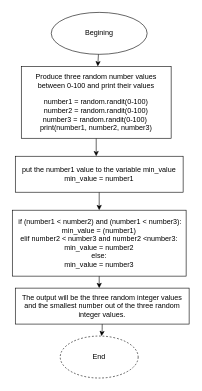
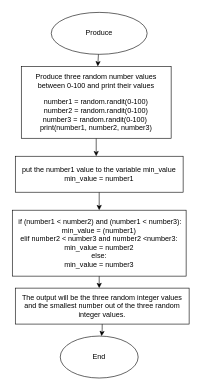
(99, 33) -> (99, 33)
(99, 357) -> (99, 357)
